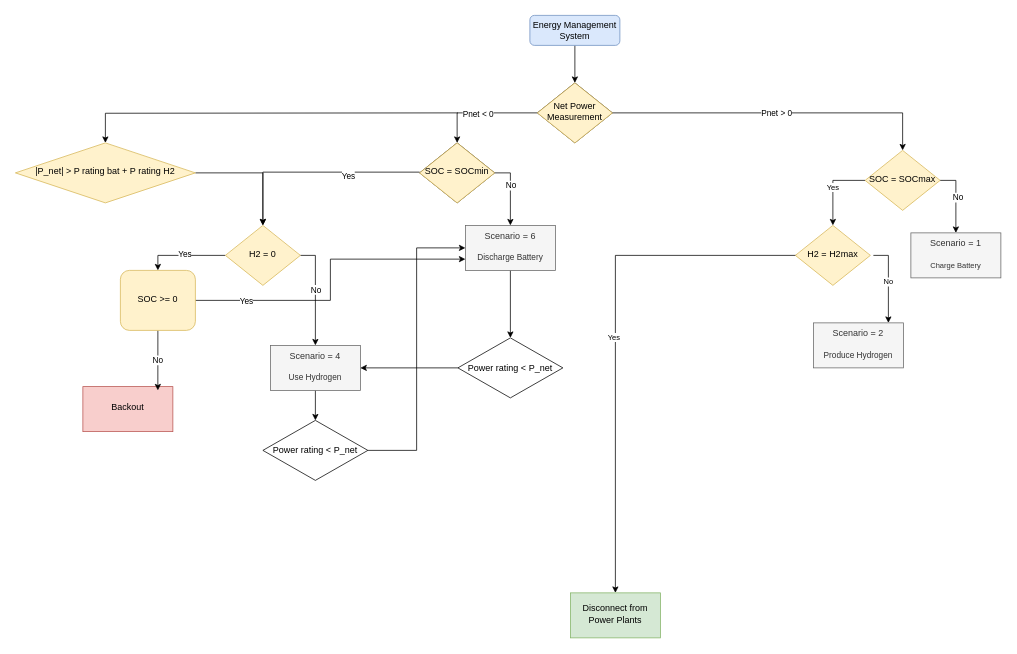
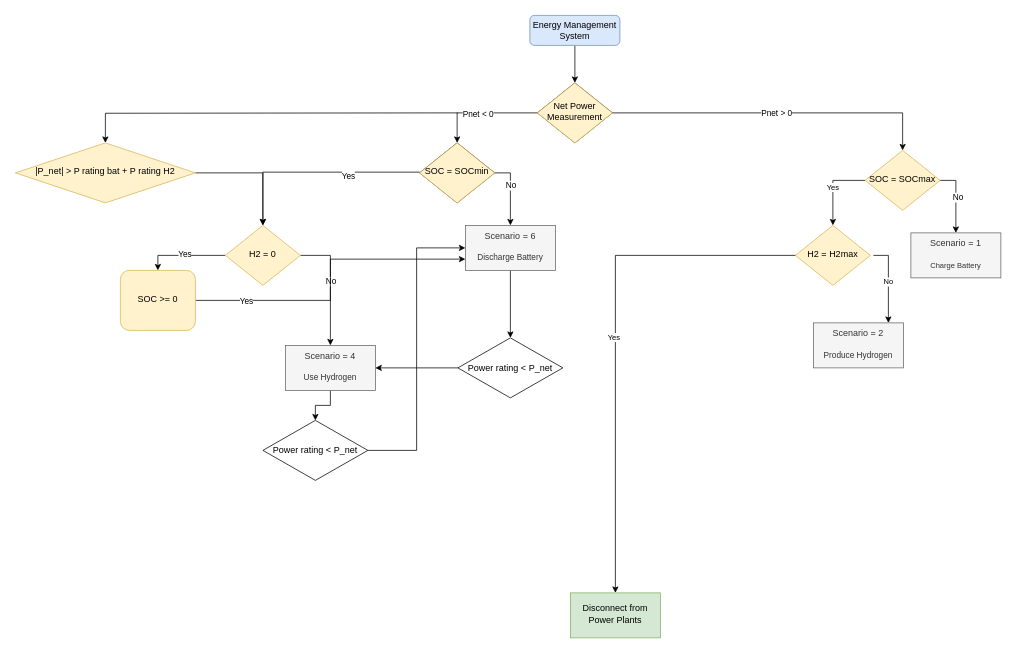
(158, 359) -> none
(315, 368) -> (330, 368)
(128, 409) -> none
